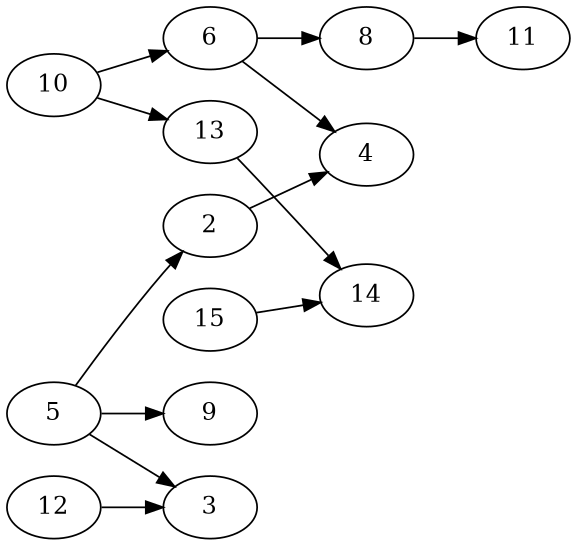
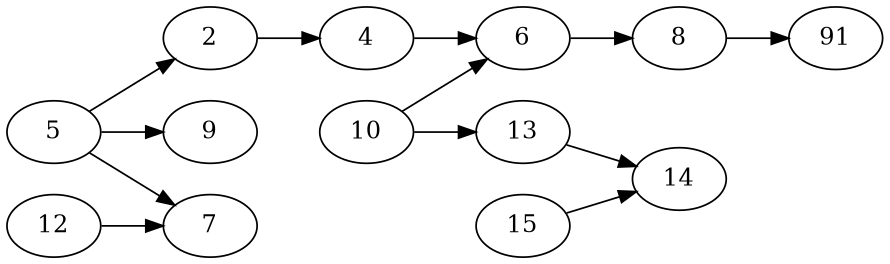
(523, 38) -> (836, 38)
(281, 91) -> (436, 38)
(210, 507) -> (210, 226)
